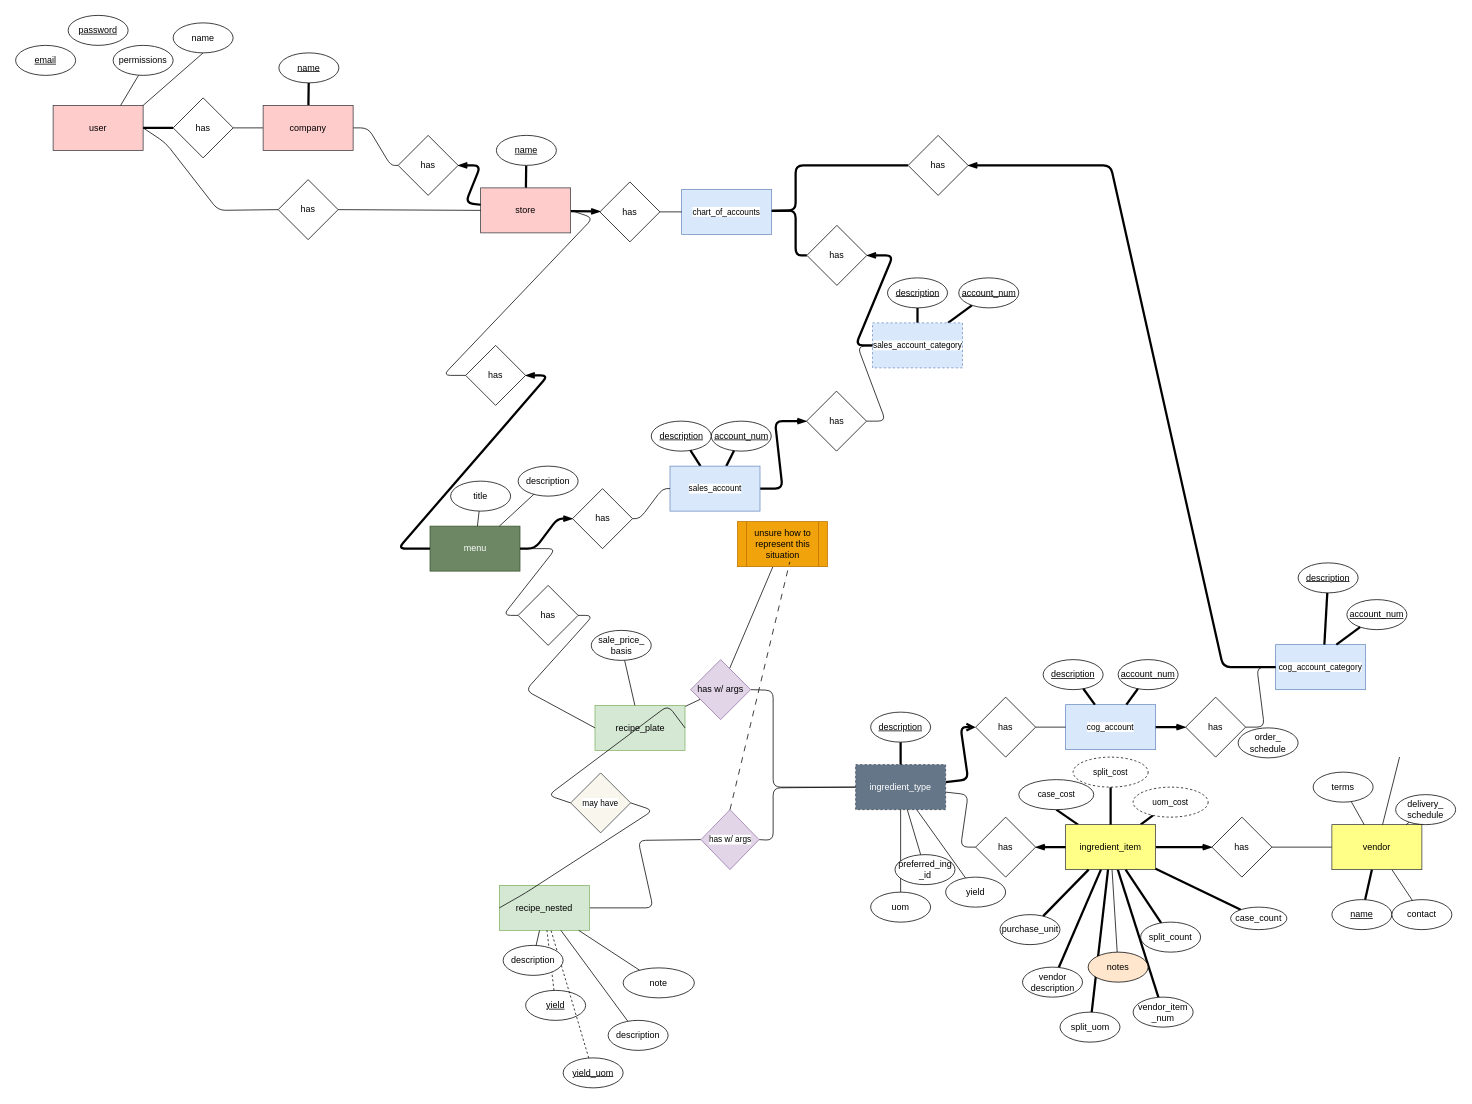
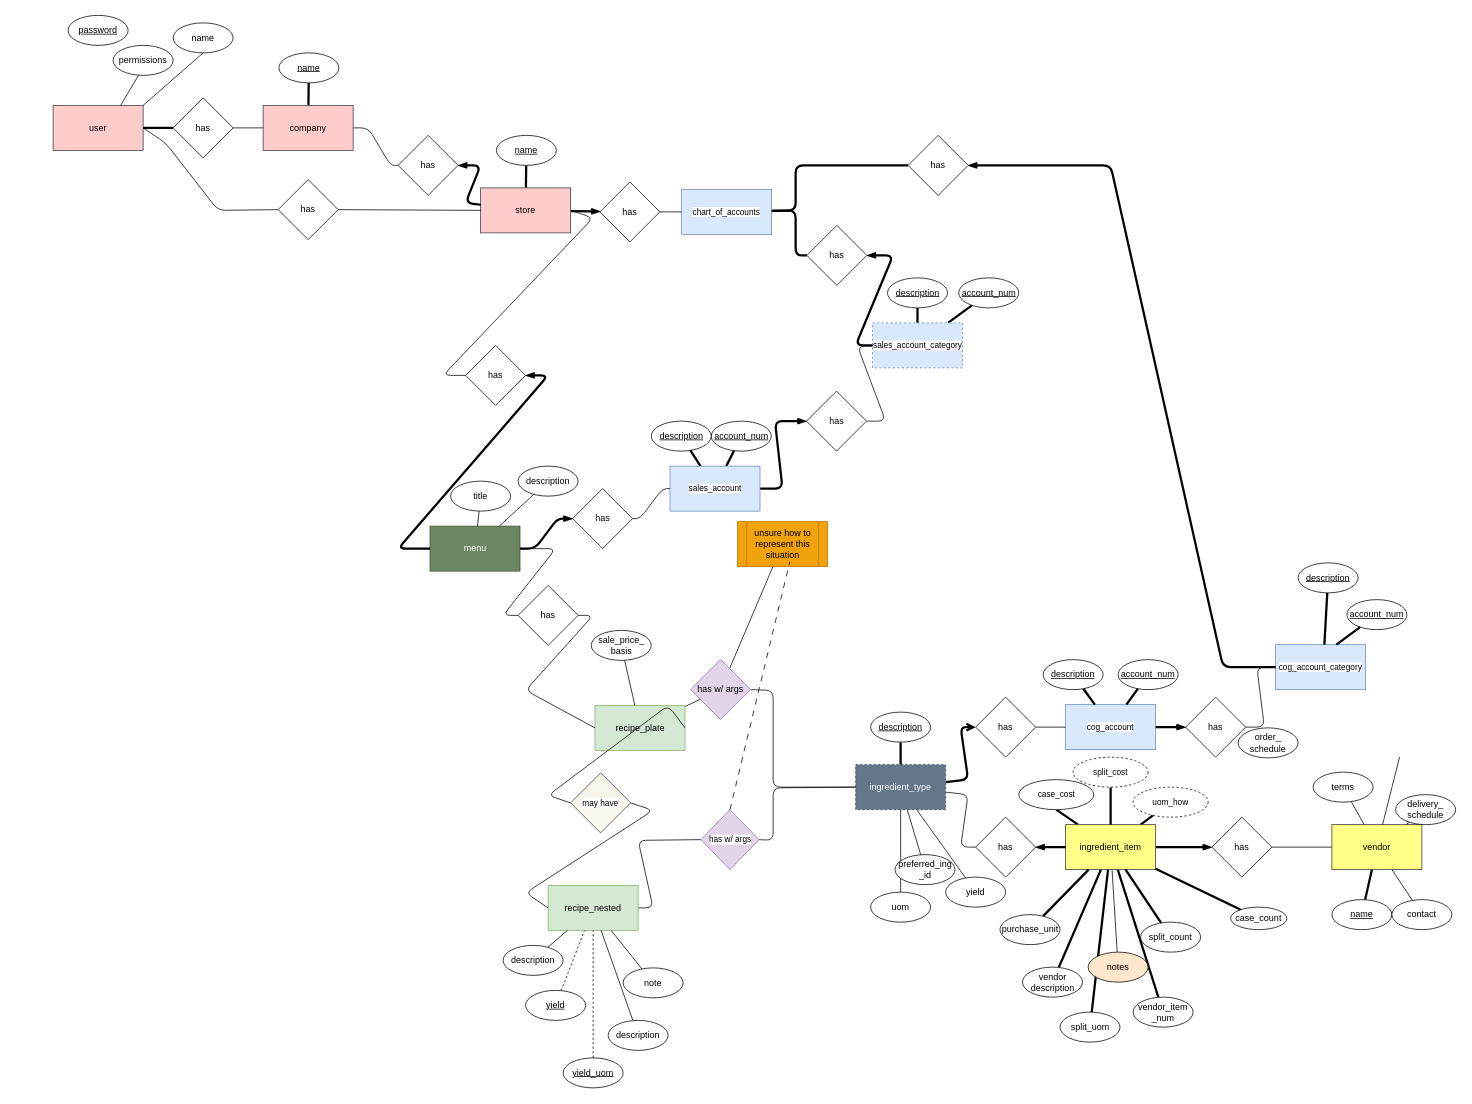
(45, 60) -> none
(1170, 802) -> (1170, 802)
(544, 908) -> (593, 908)
(659, 983) -> (653, 983)
